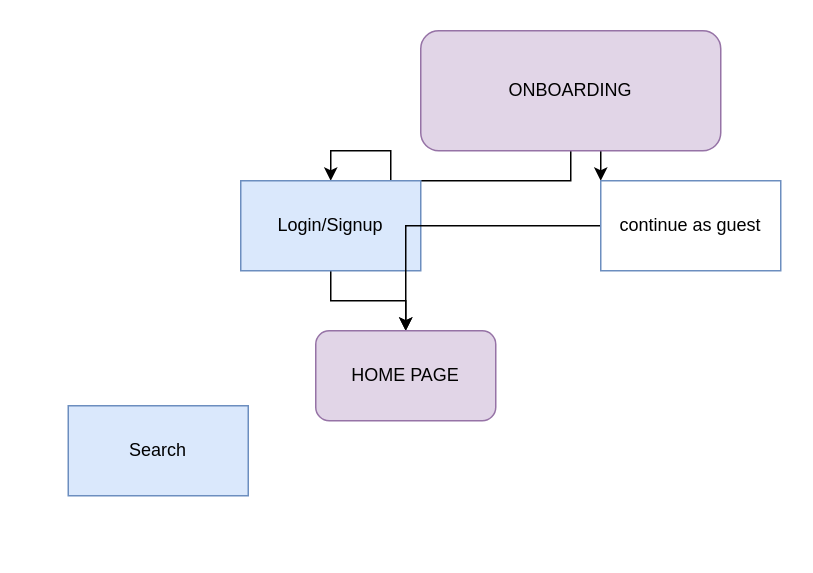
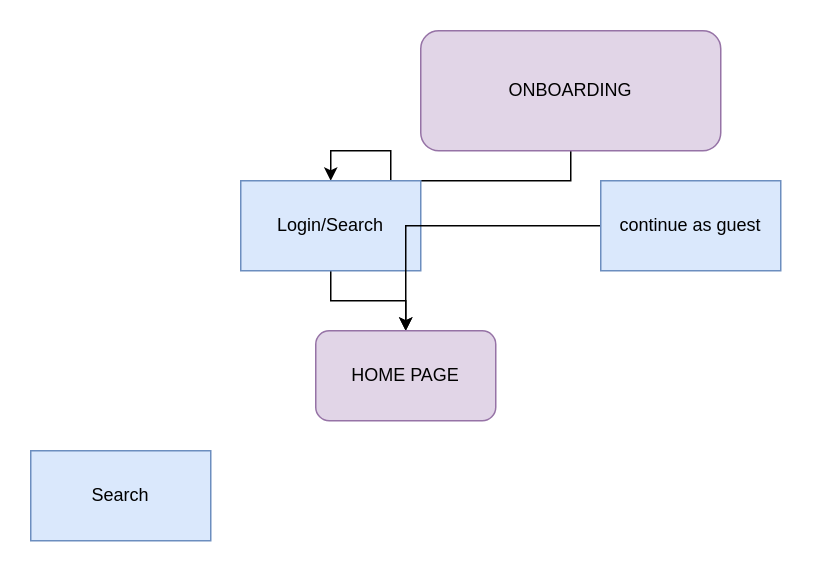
(601, 161) -> none
(331, 226) -> (331, 226)
(691, 226) -> (691, 226)
(158, 451) -> (121, 496)
